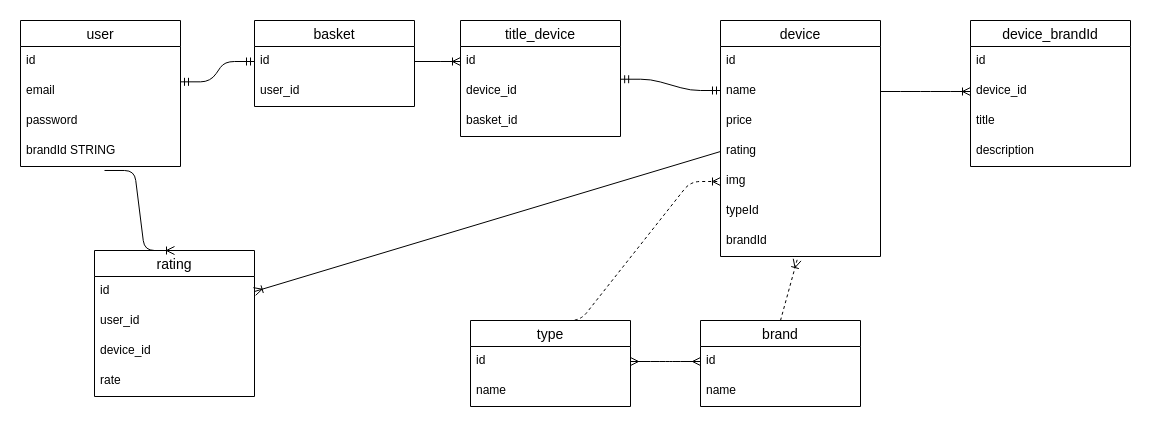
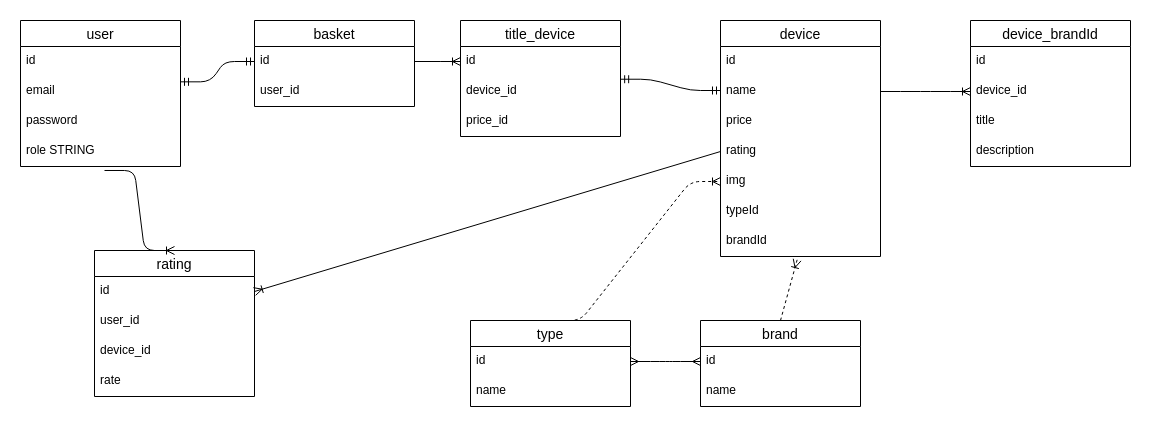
(495, 120) -> (490, 120)
(71, 150) -> (60, 150)
